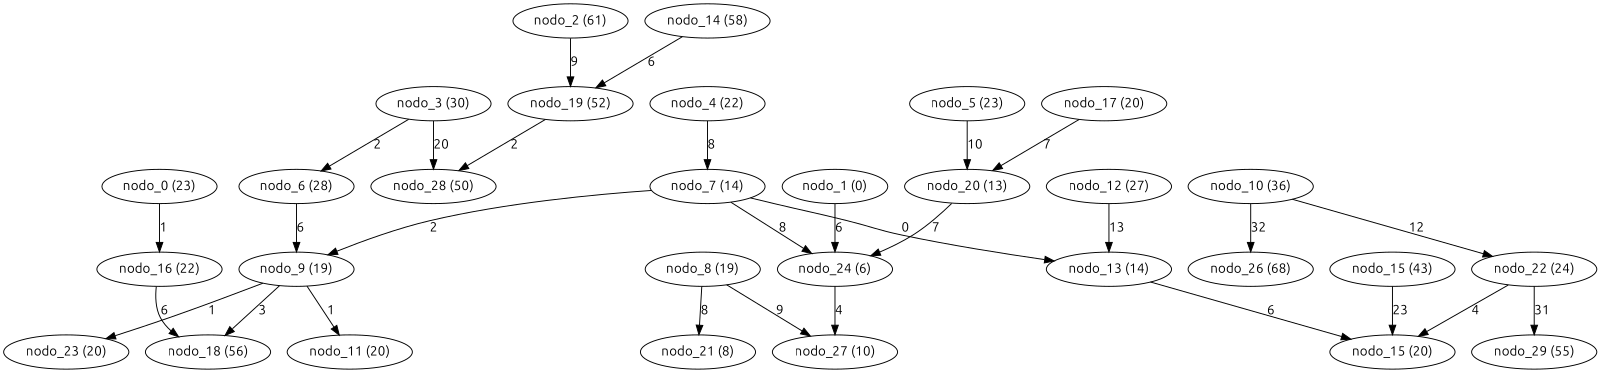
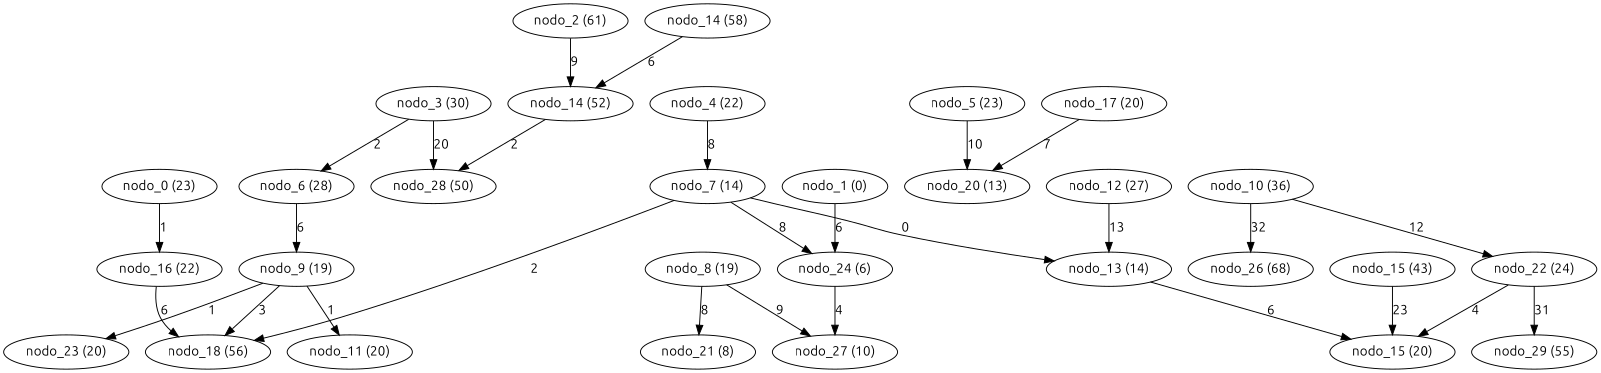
(570, 104) -> (570, 104)
(492, 209) -> (471, 275)
(918, 232) -> none
